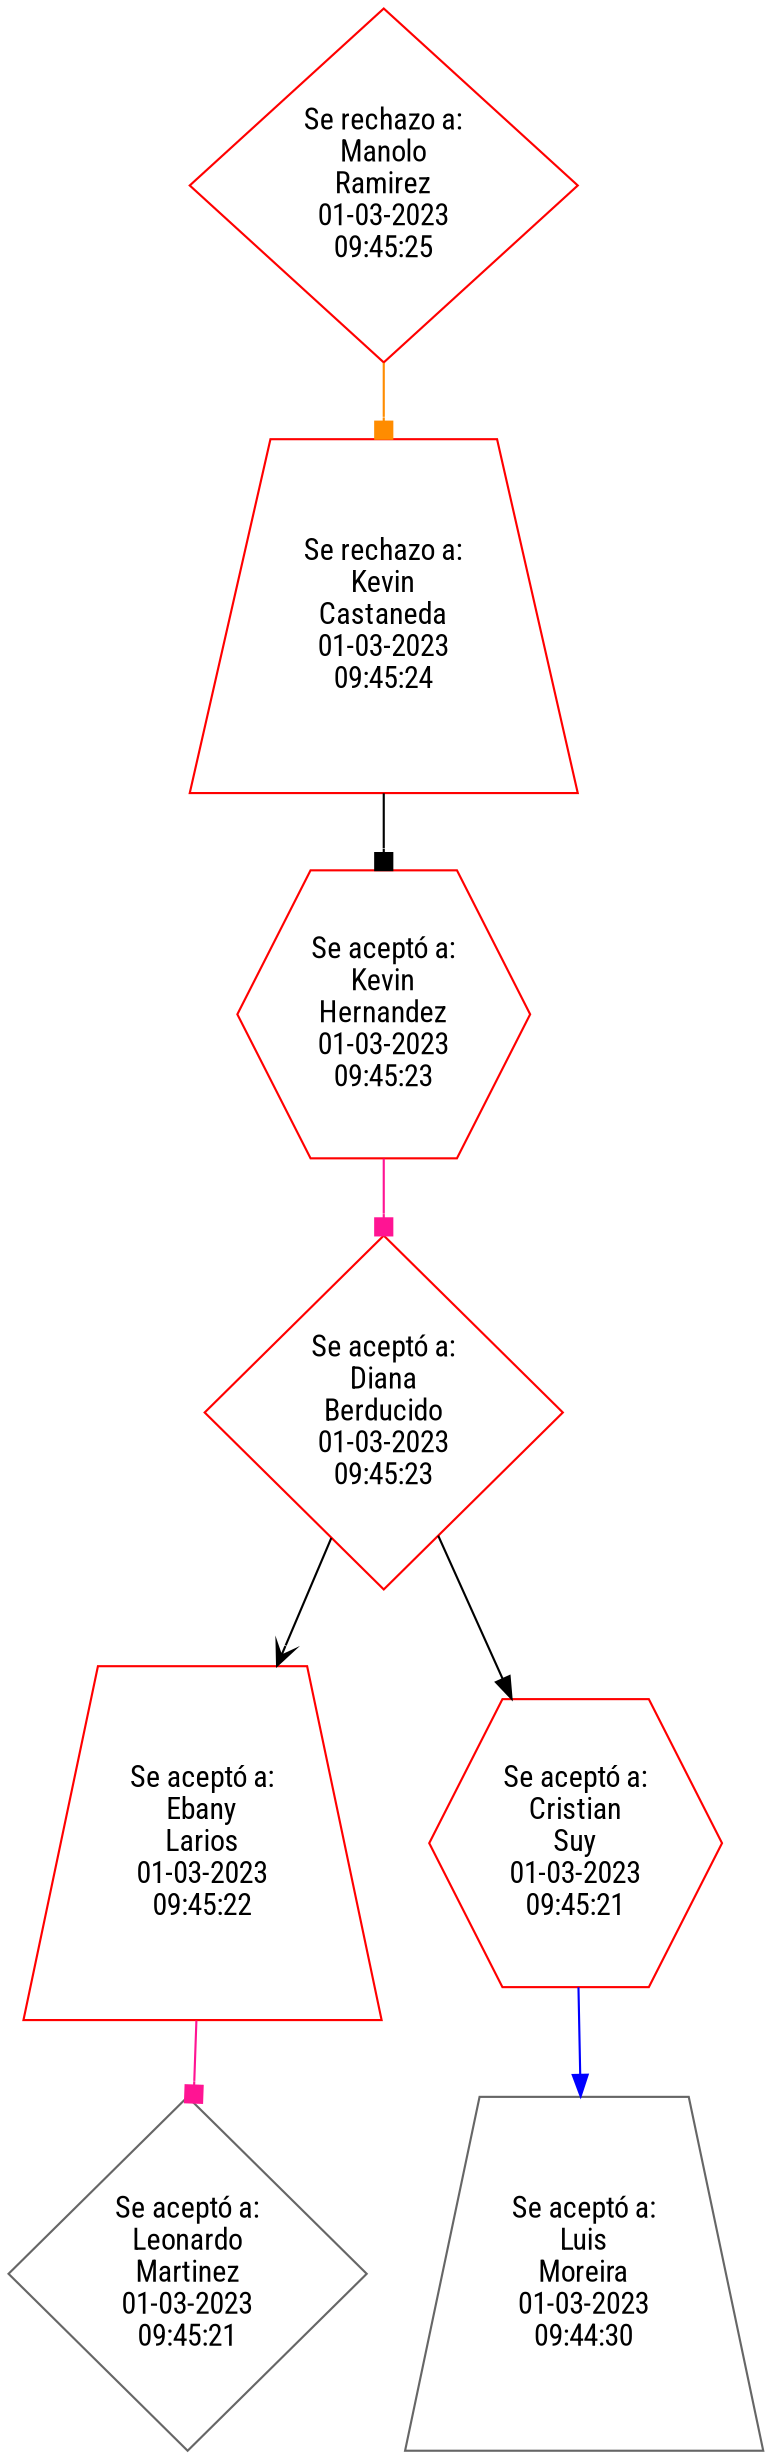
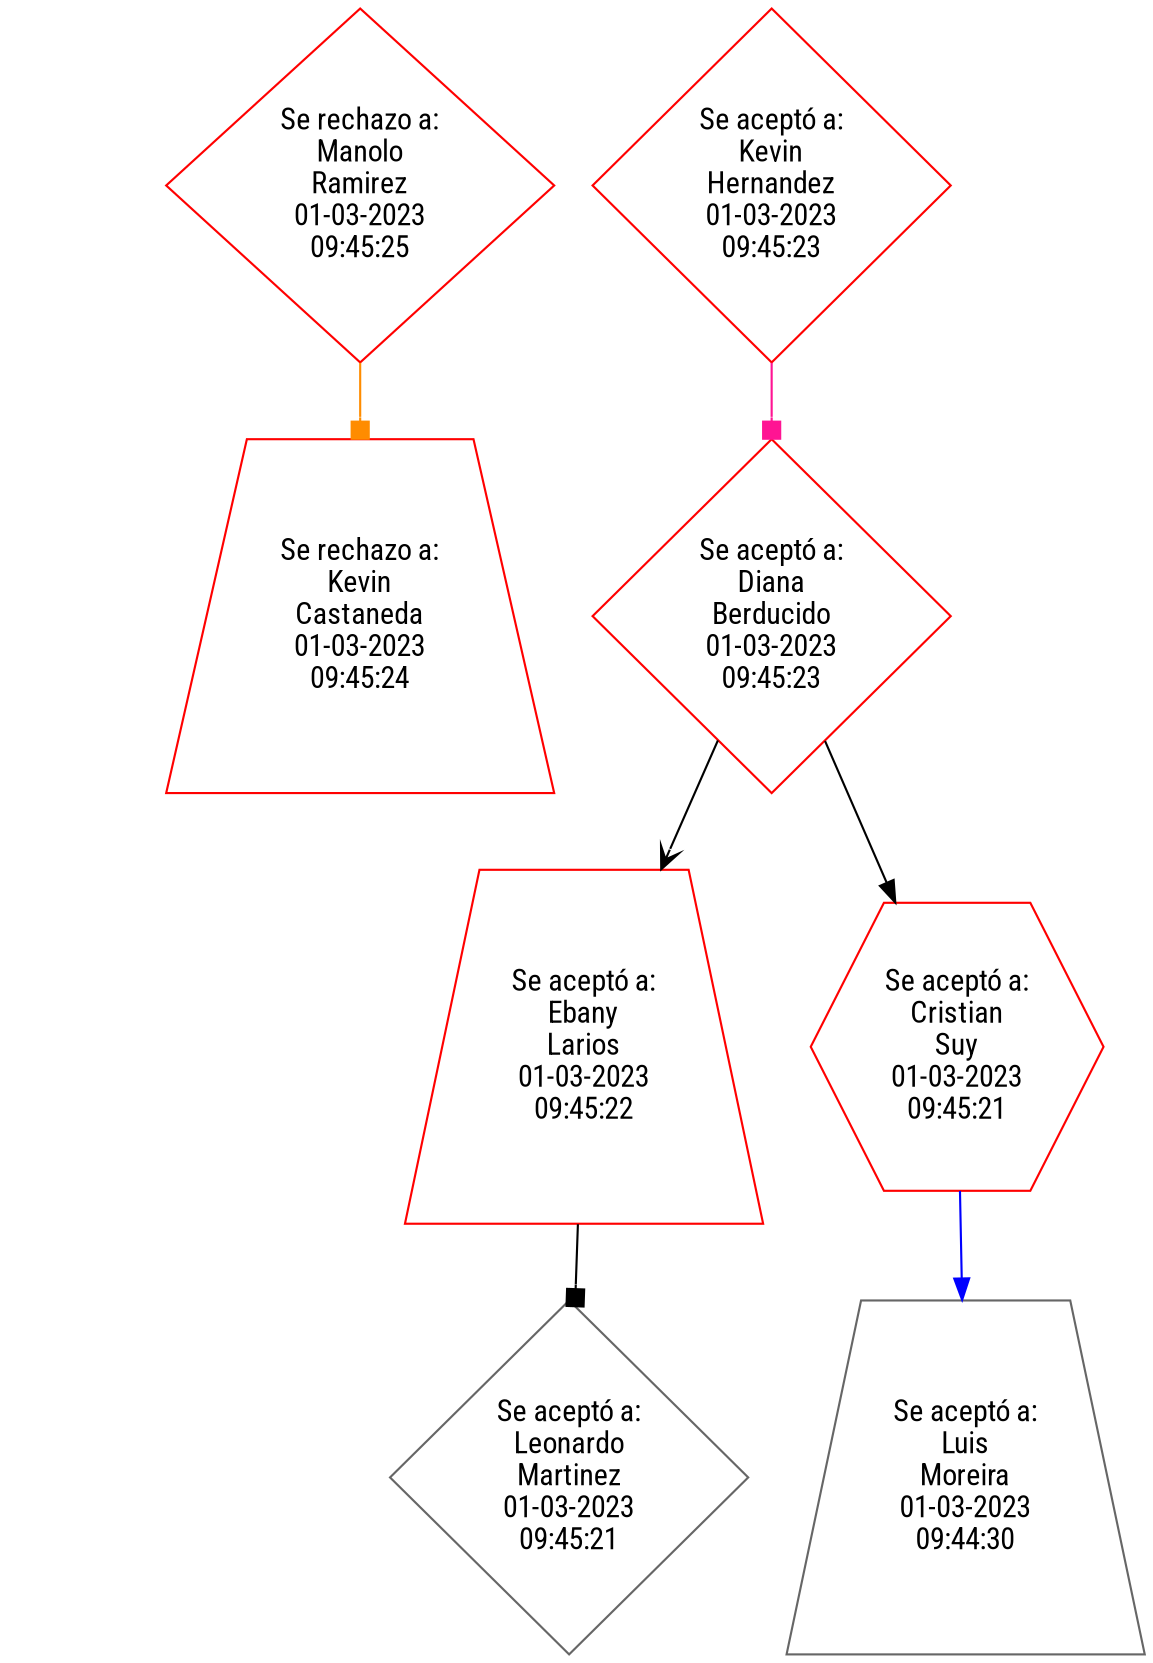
(384, 821) -> none
(384, 1014) -> (772, 185)
(195, 2051) -> (577, 1254)
